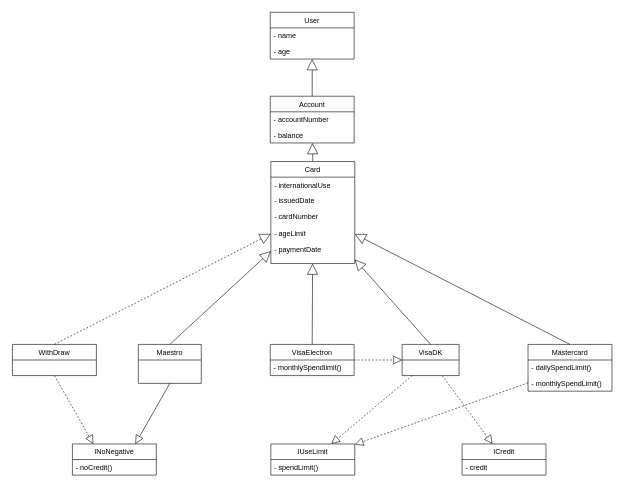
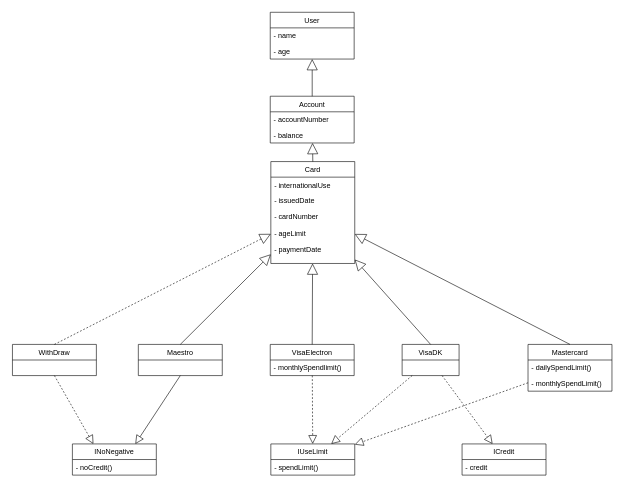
(375, 360) -> (313, 405)
(170, 364) -> (180, 360)
